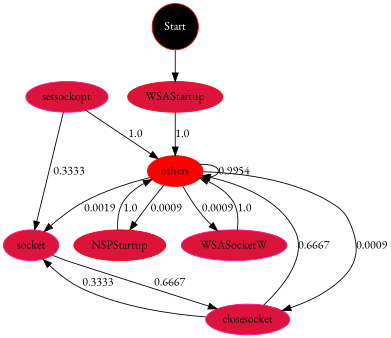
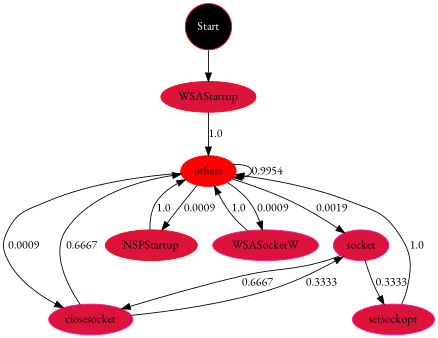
(50, 167) -> (372, 279)
